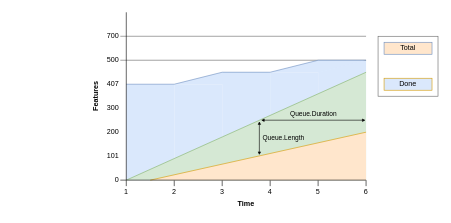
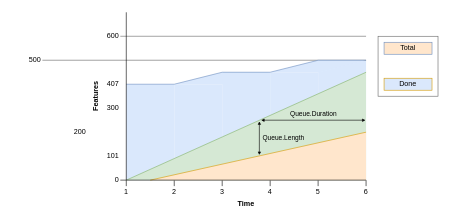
(113, 36) -> (113, 36)
(108, 60) -> (30, 60)
(108, 132) -> (75, 132)
